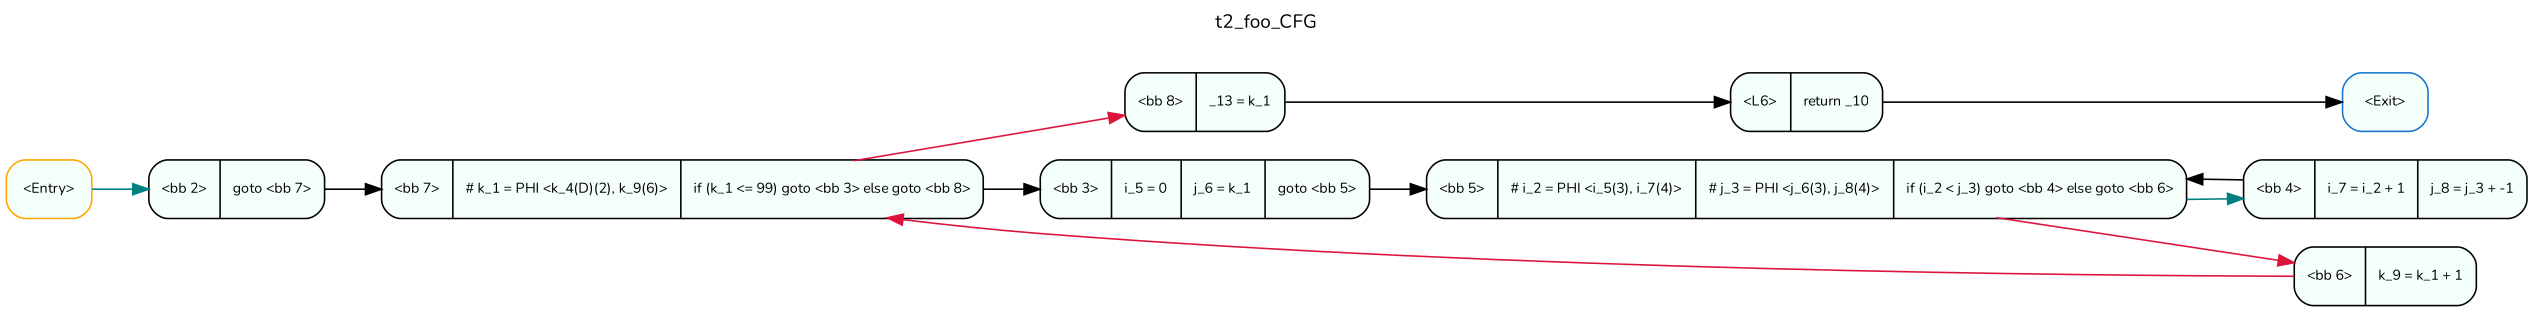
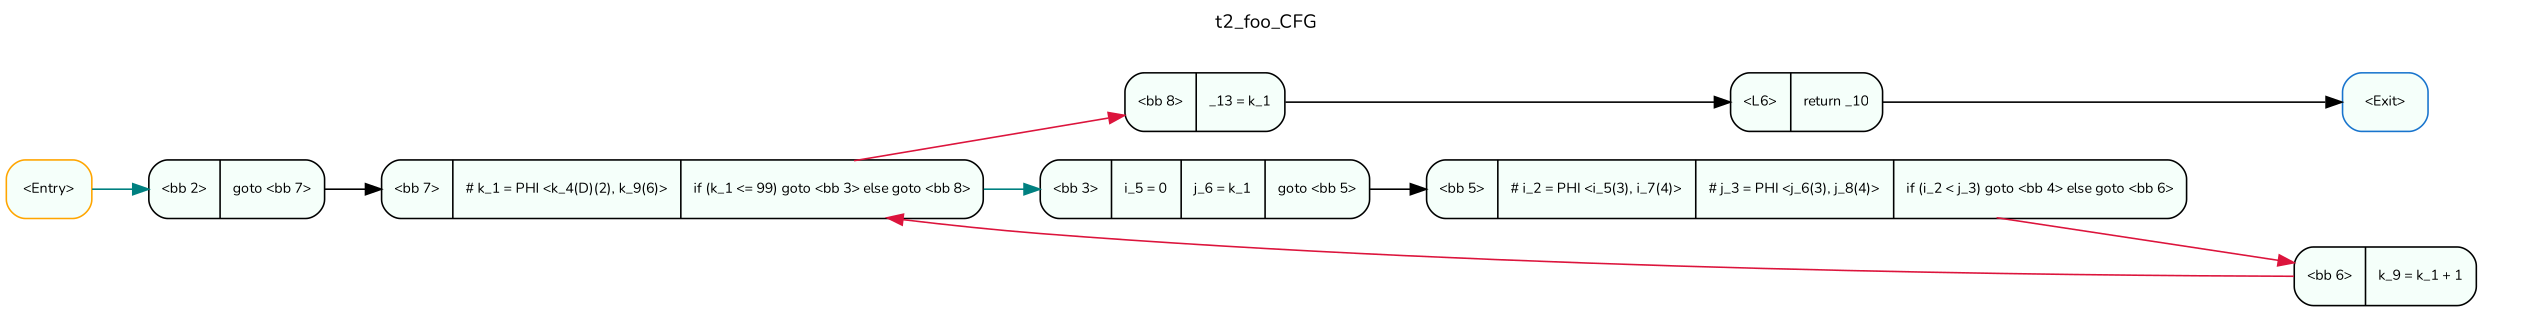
(1004, 189) -> (1004, 189)
(2385, 189) -> none
